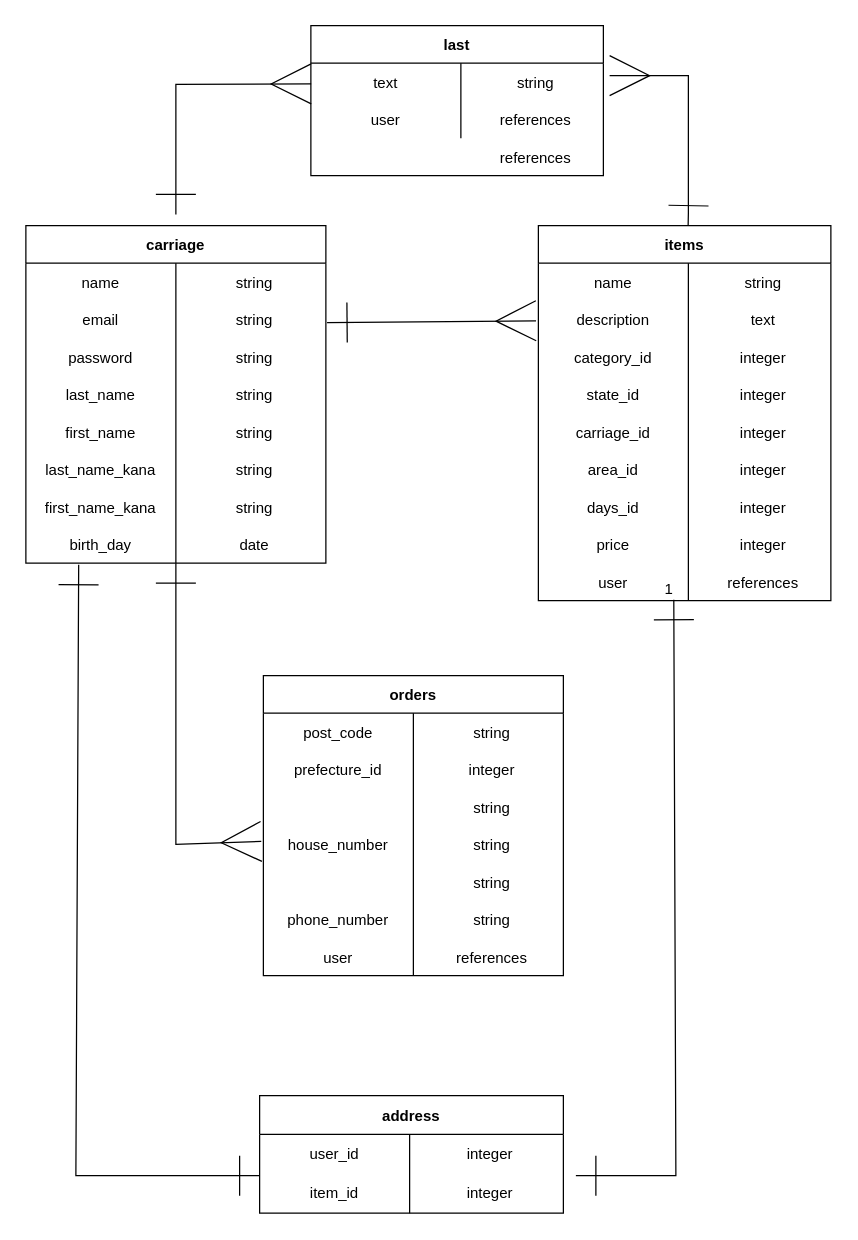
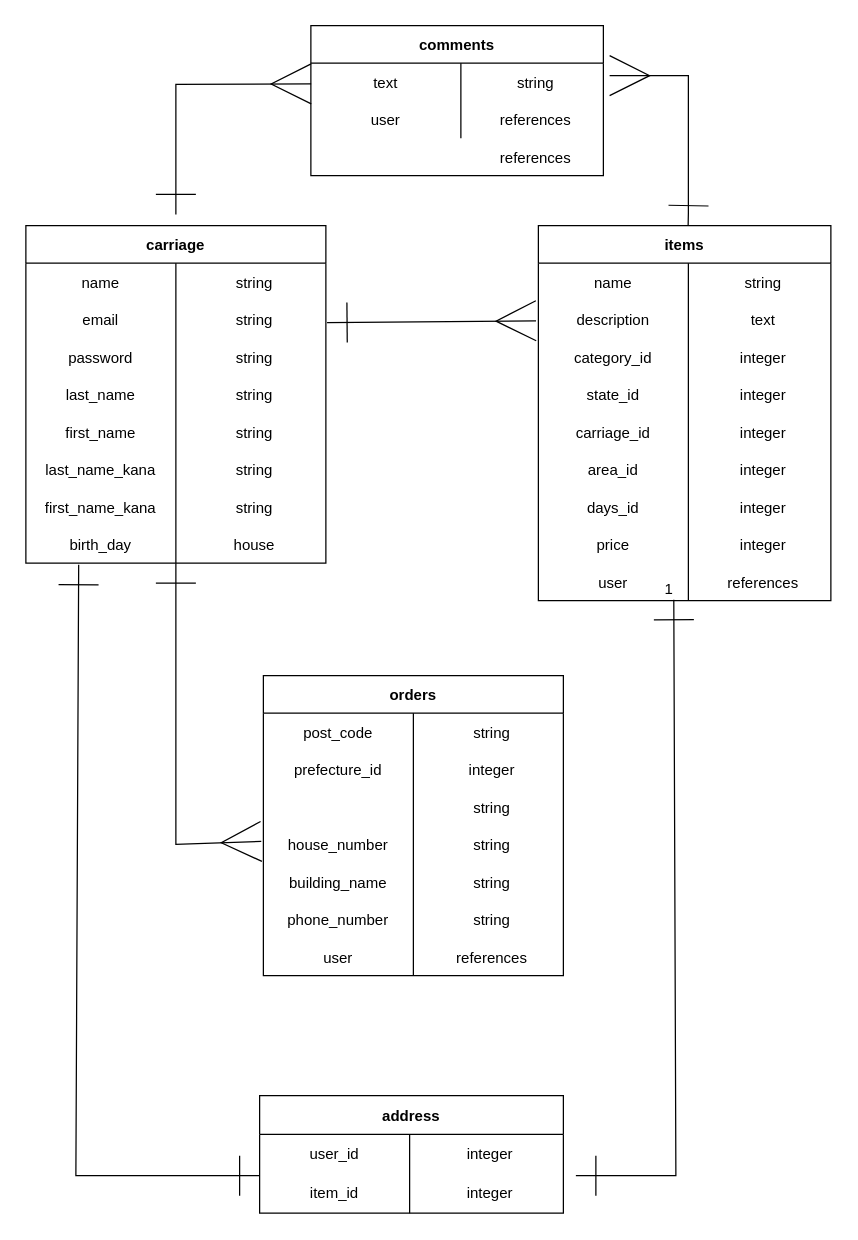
(456, 45) -> (456, 45)
(254, 545) -> (254, 545)
none -> (338, 882)
